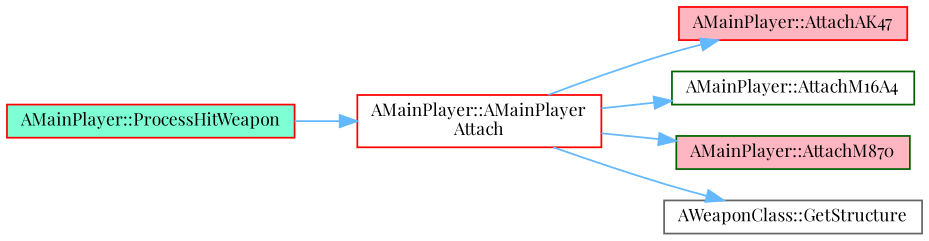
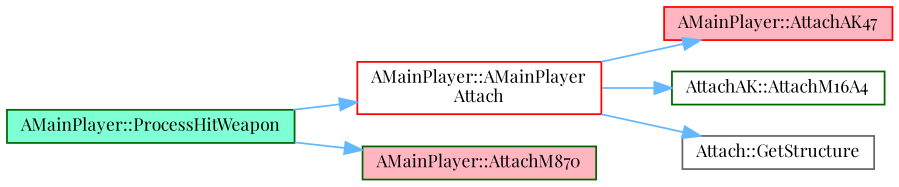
(793, 88) -> (778, 88)
(151, 121) -> (151, 126)
(630, 136) -> (320, 145)
(793, 217) -> (778, 153)
